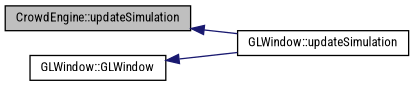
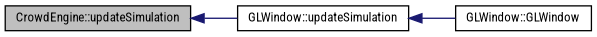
(208, 56) -> (439, 18)
